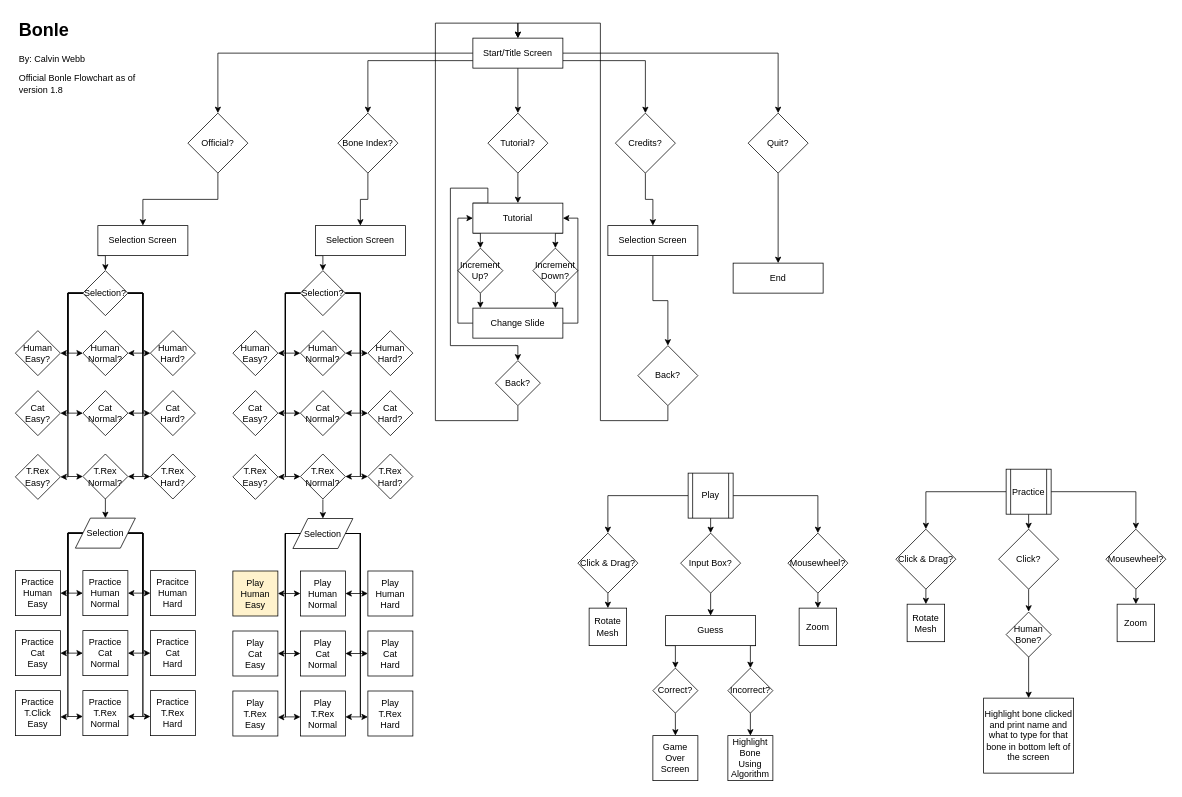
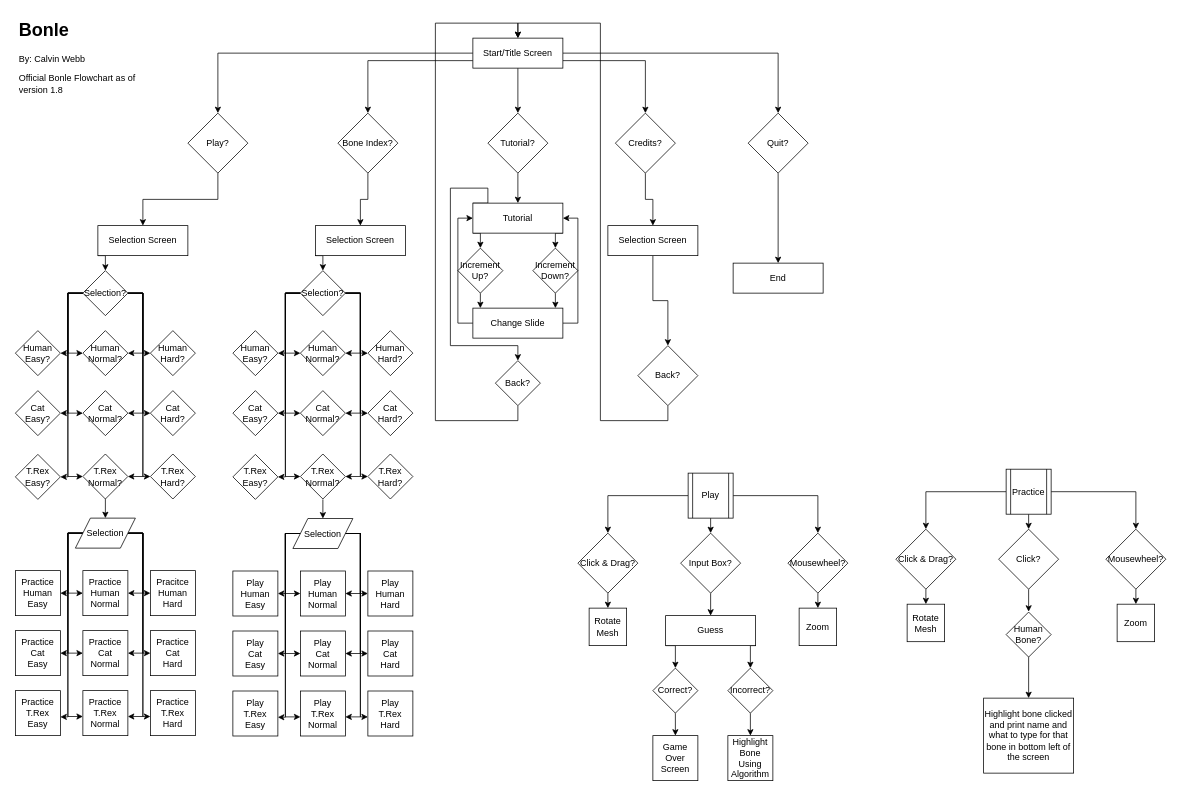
(218, 143) -> (218, 143)
(255, 593) -> (255, 593)
(38, 713) -> (38, 713)
